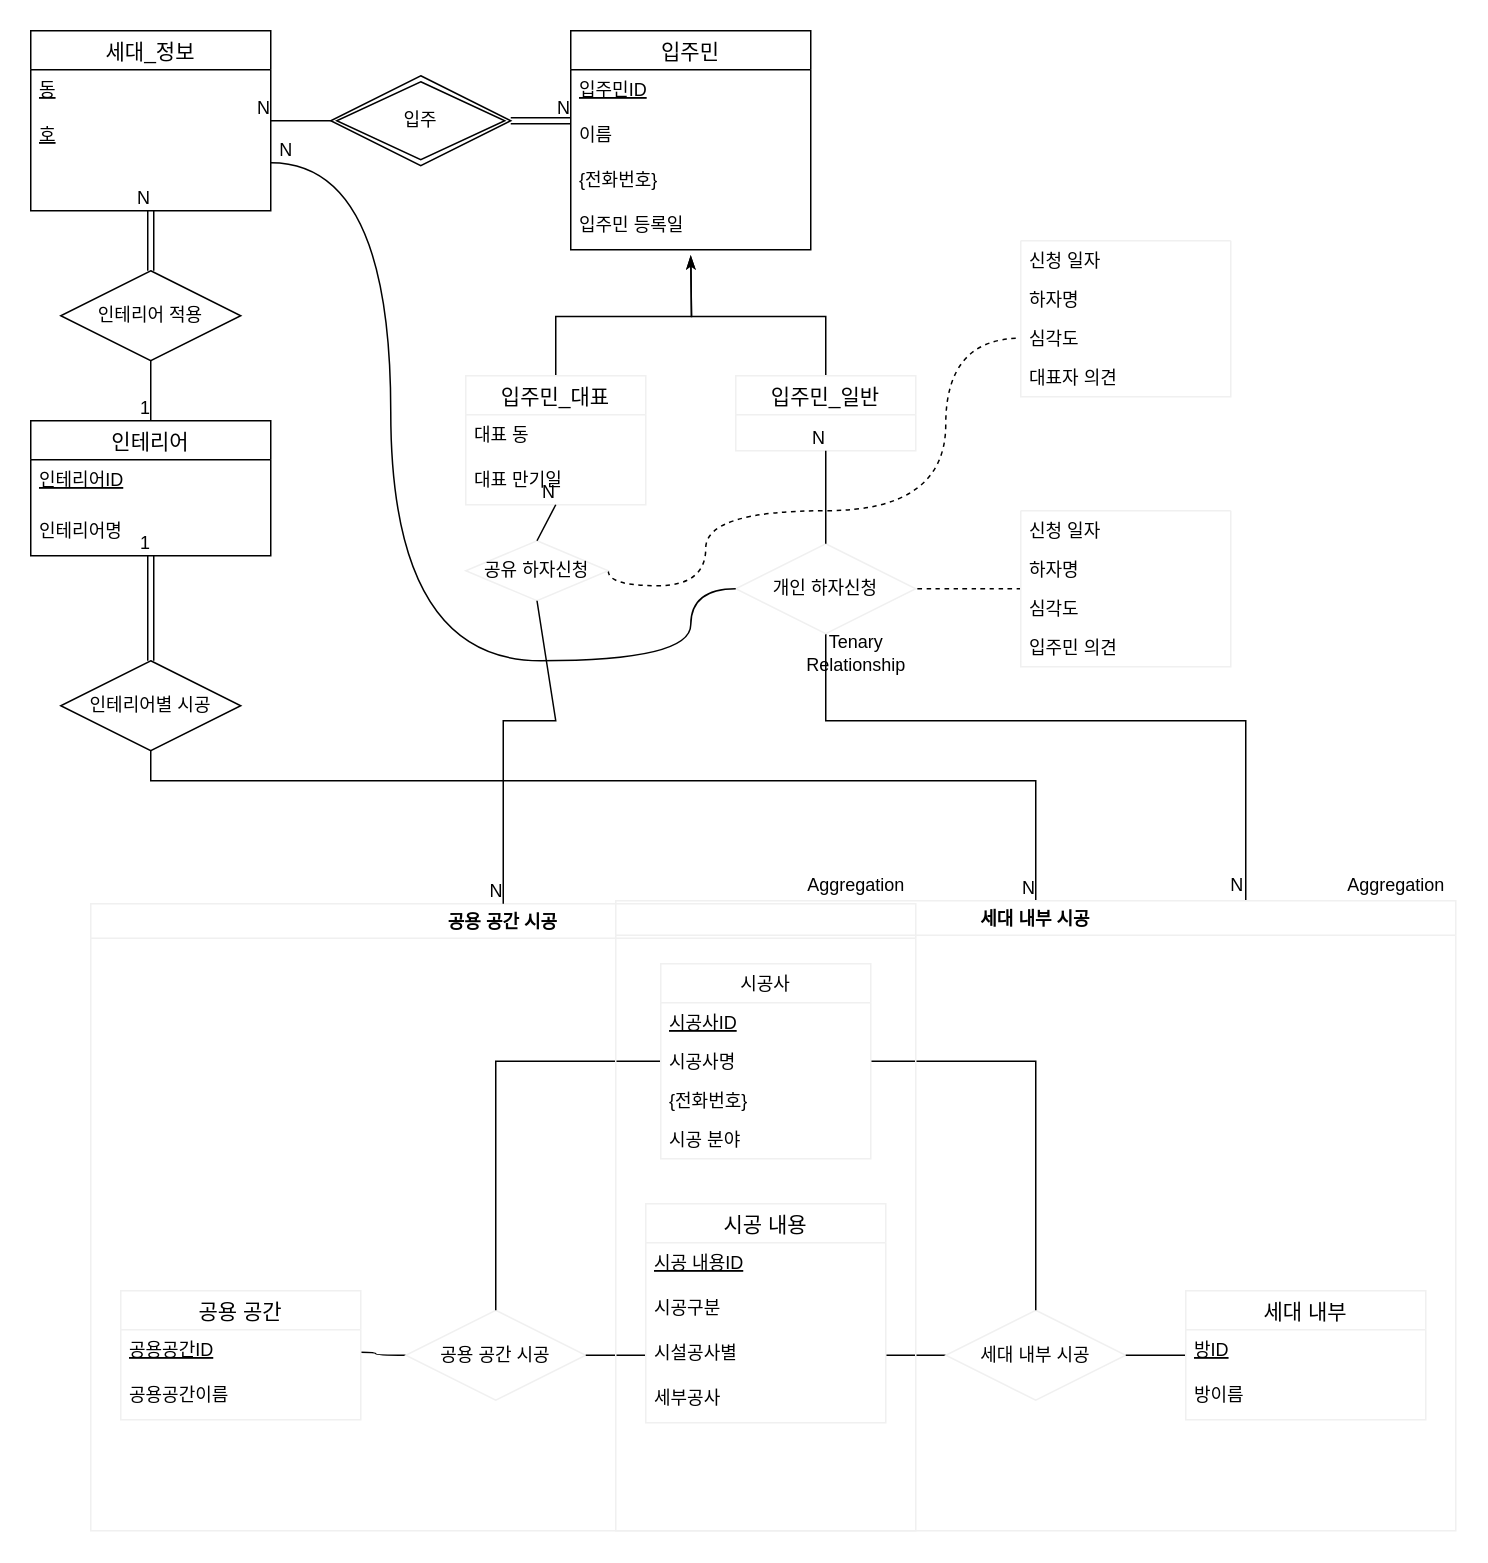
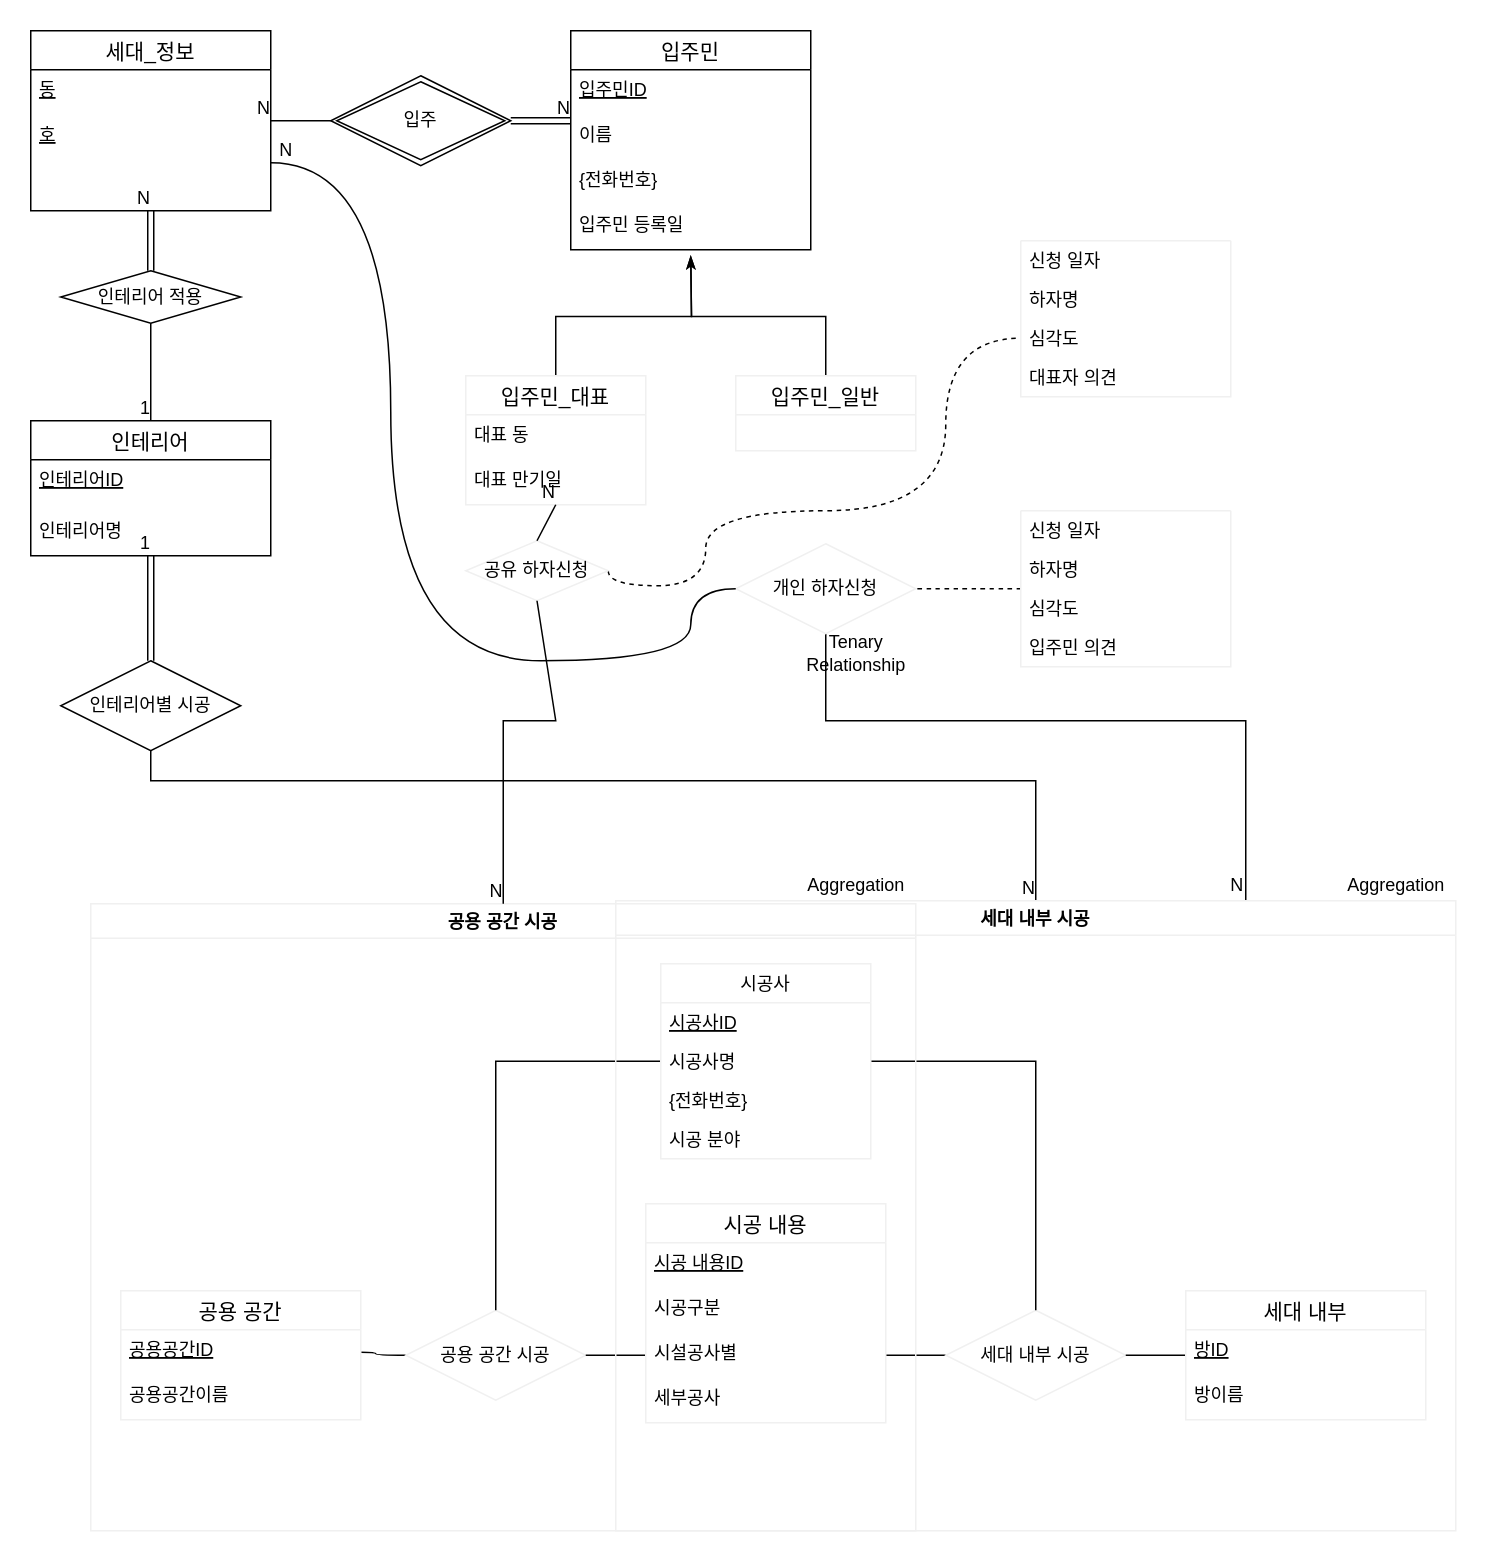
(151, 316) -> (151, 297)
(826, 496) -> none
